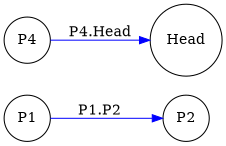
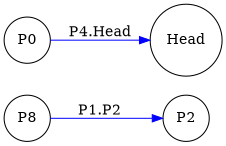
(27, 40) -> (27, 40)
(27, 118) -> (27, 118)
